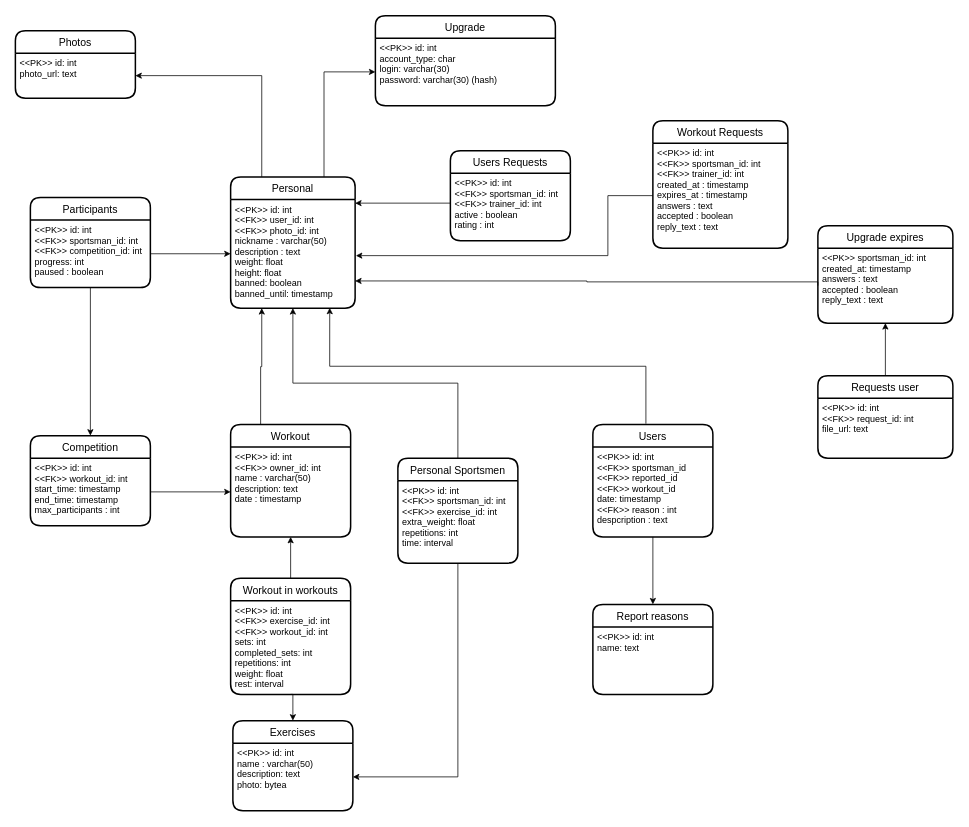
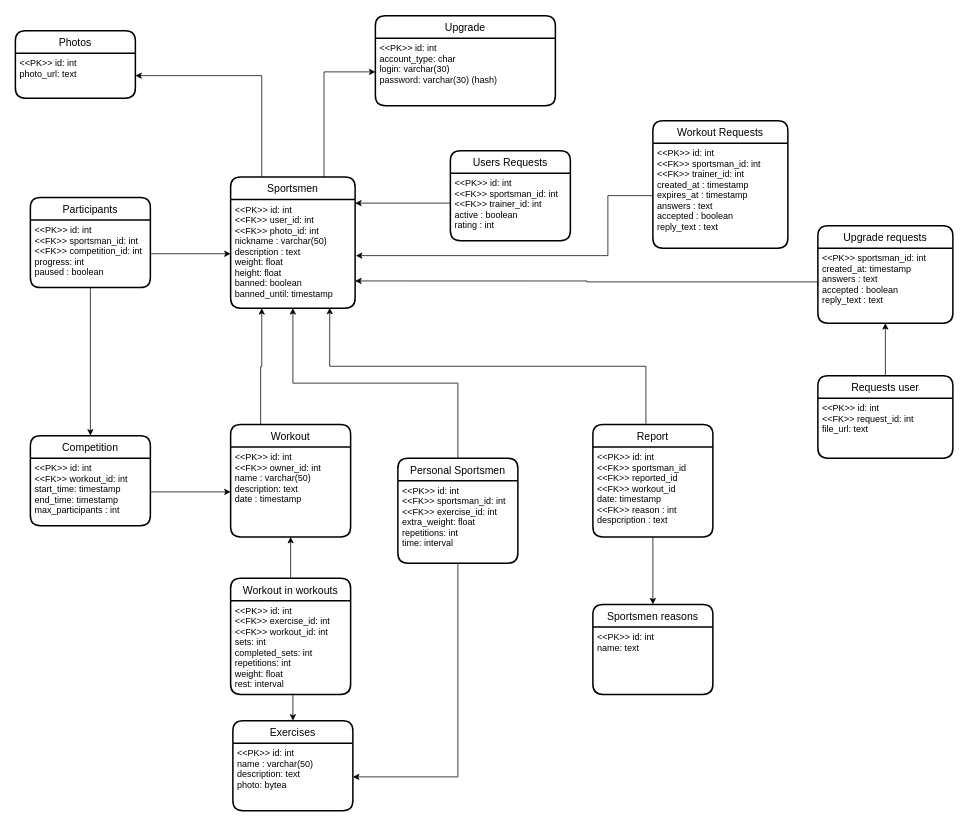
(293, 189) -> (293, 189)
(885, 237) -> (885, 237)
(653, 436) -> (653, 436)
(653, 616) -> (653, 616)
